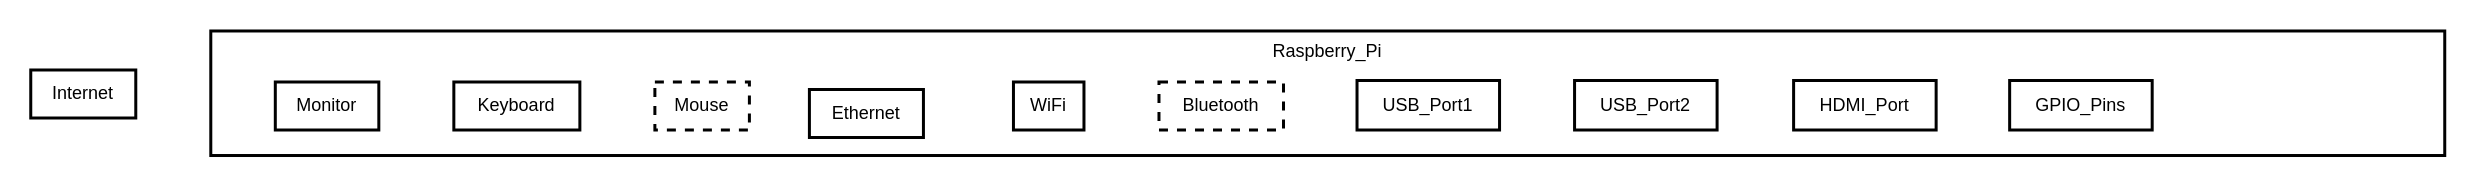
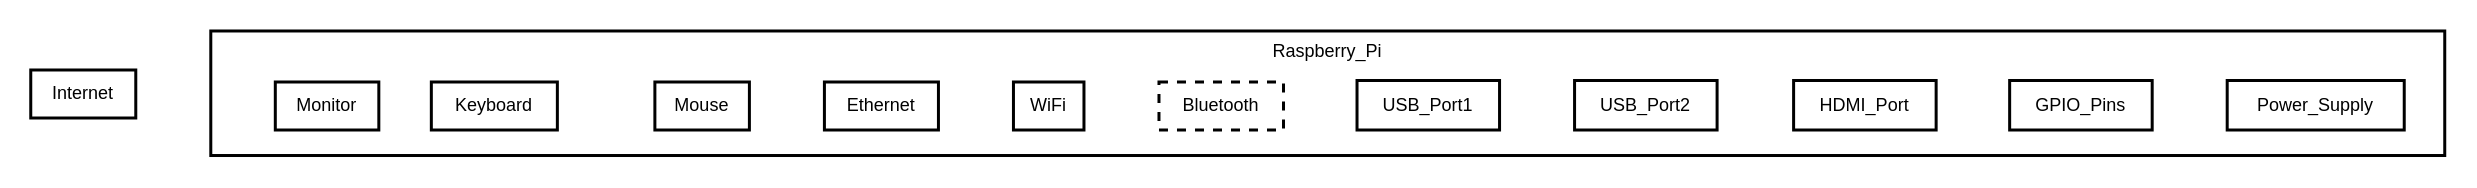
none -> (2315, 105)
(517, 106) -> (494, 106)
(702, 106) -> (702, 106)
(866, 113) -> (881, 106)
